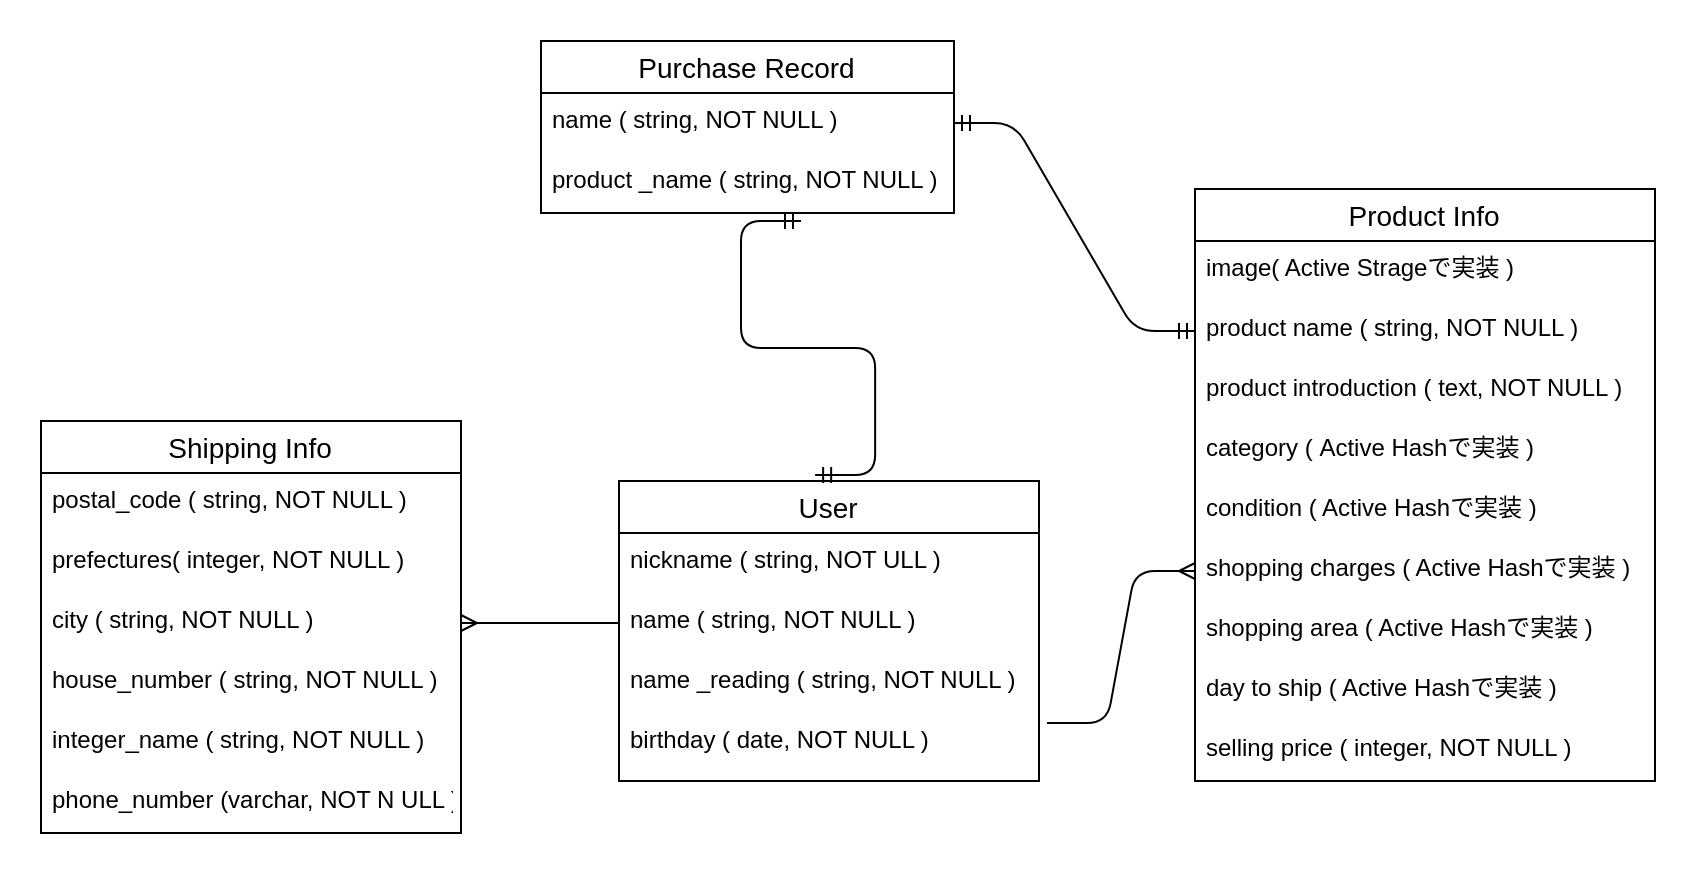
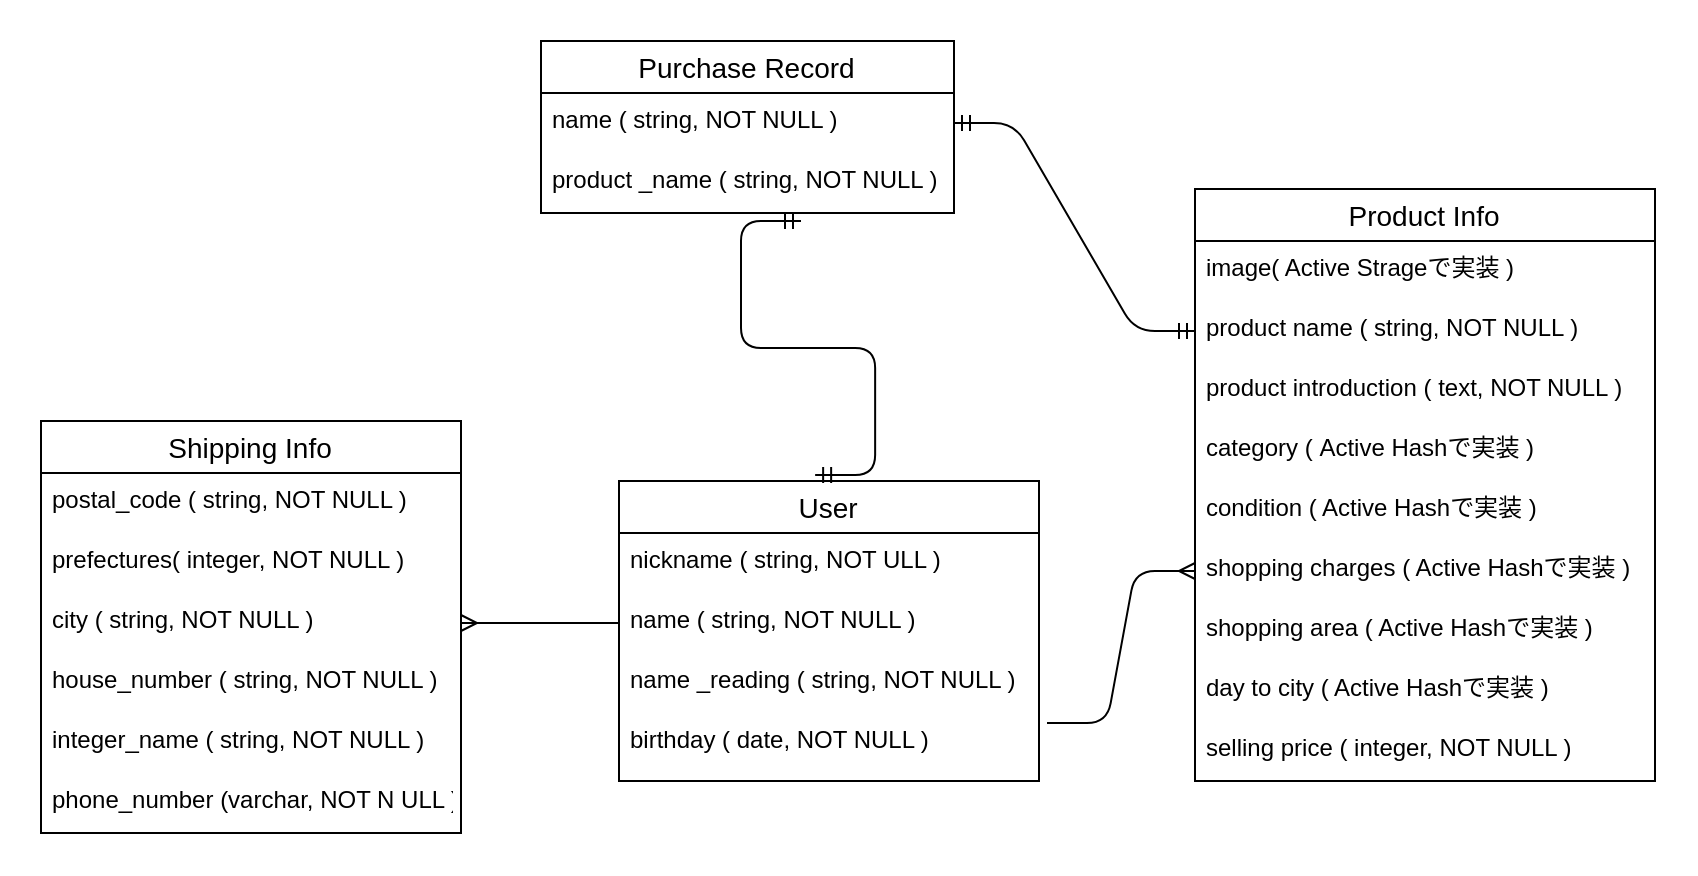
(1398, 688) -> (1398, 688)
